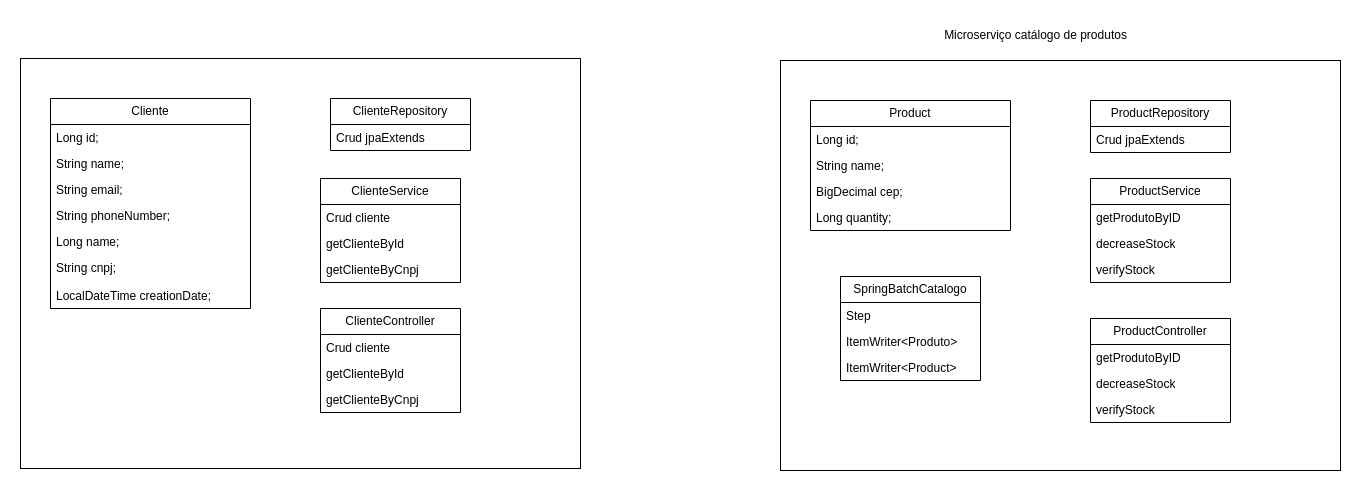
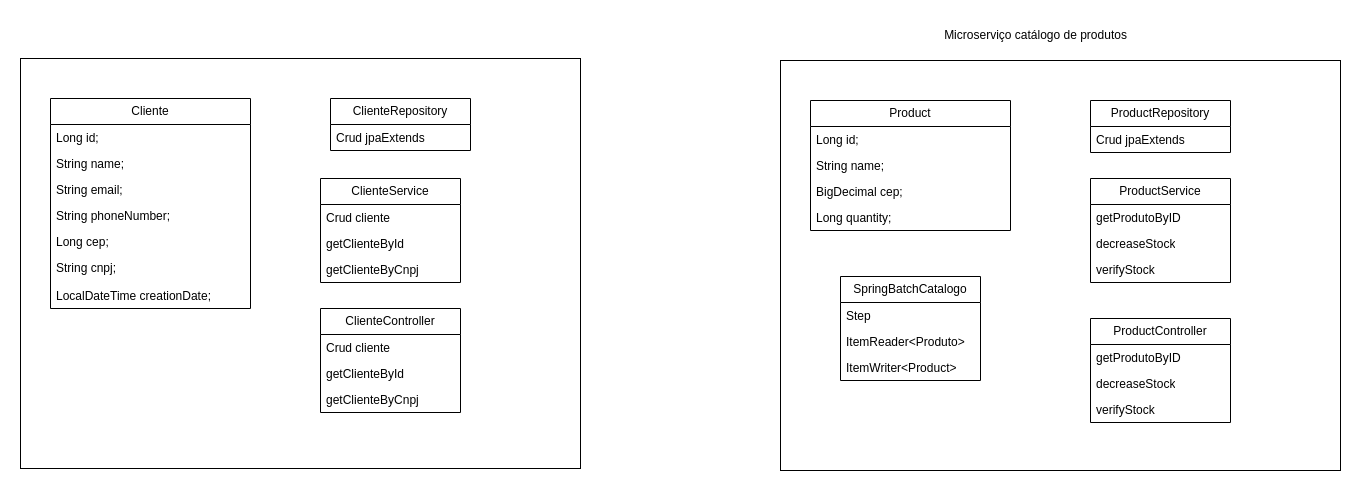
(87, 243) -> (84, 243)
(909, 343) -> (910, 343)
